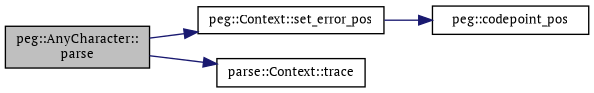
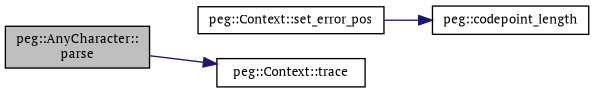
(511, 20) -> (511, 20)
(167, 36) -> none
(291, 73) -> (291, 73)
